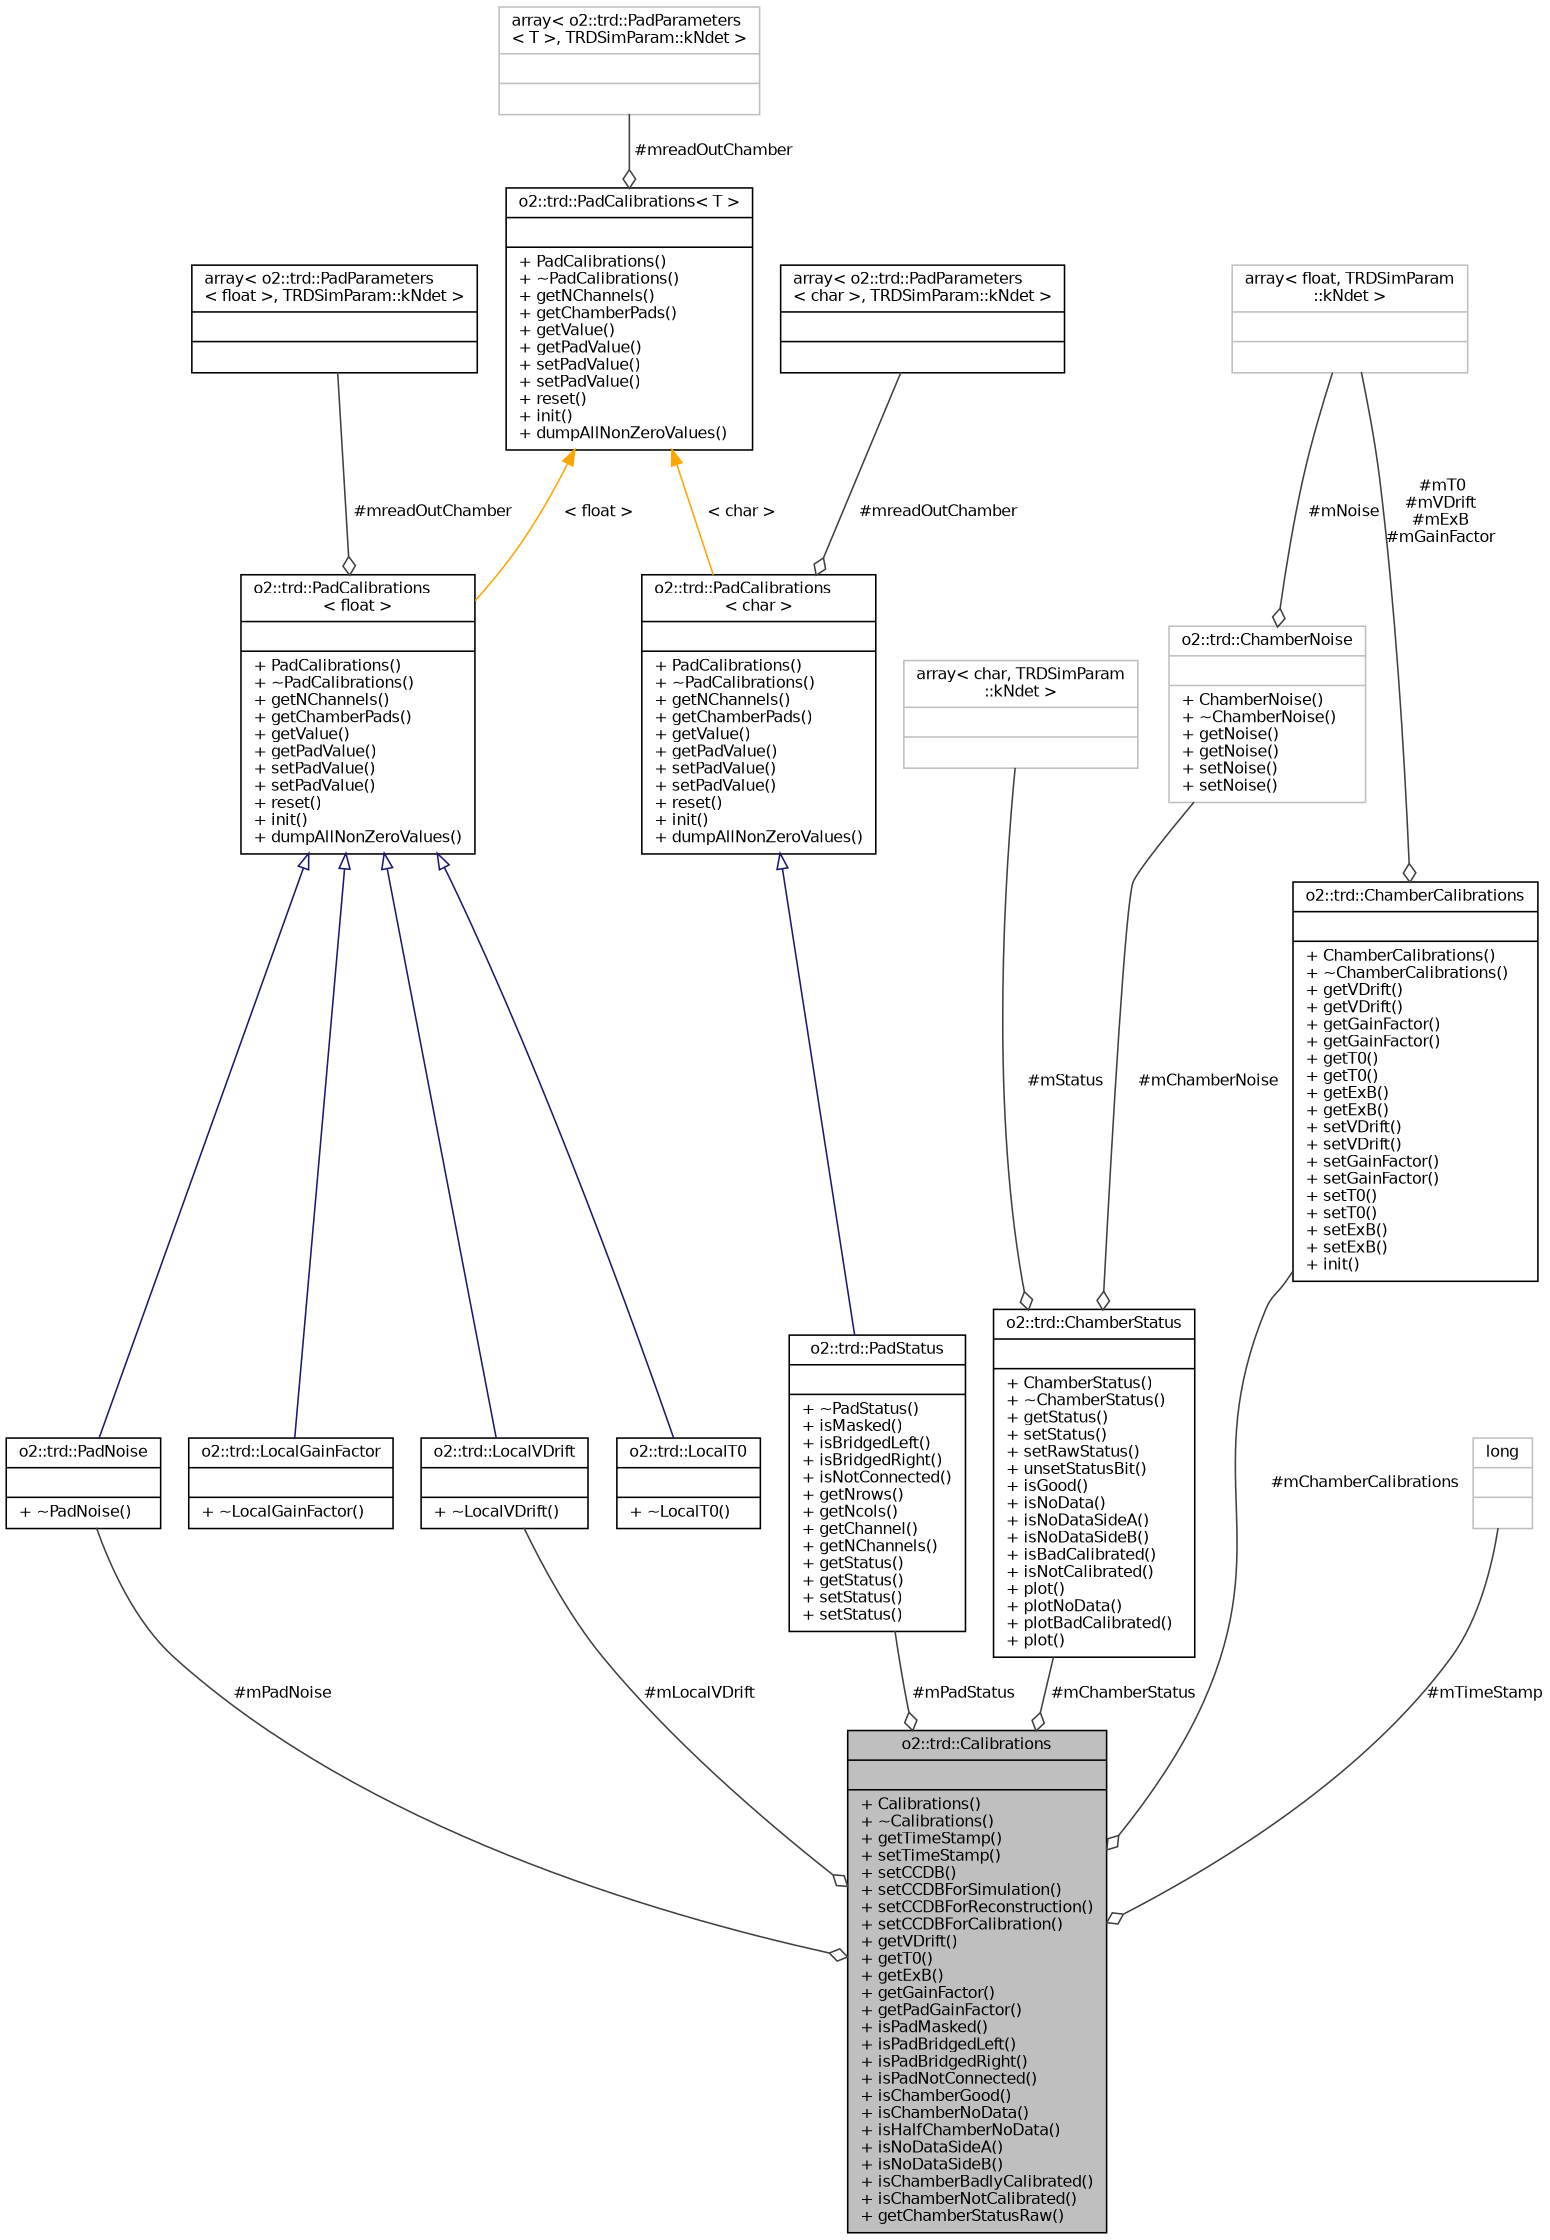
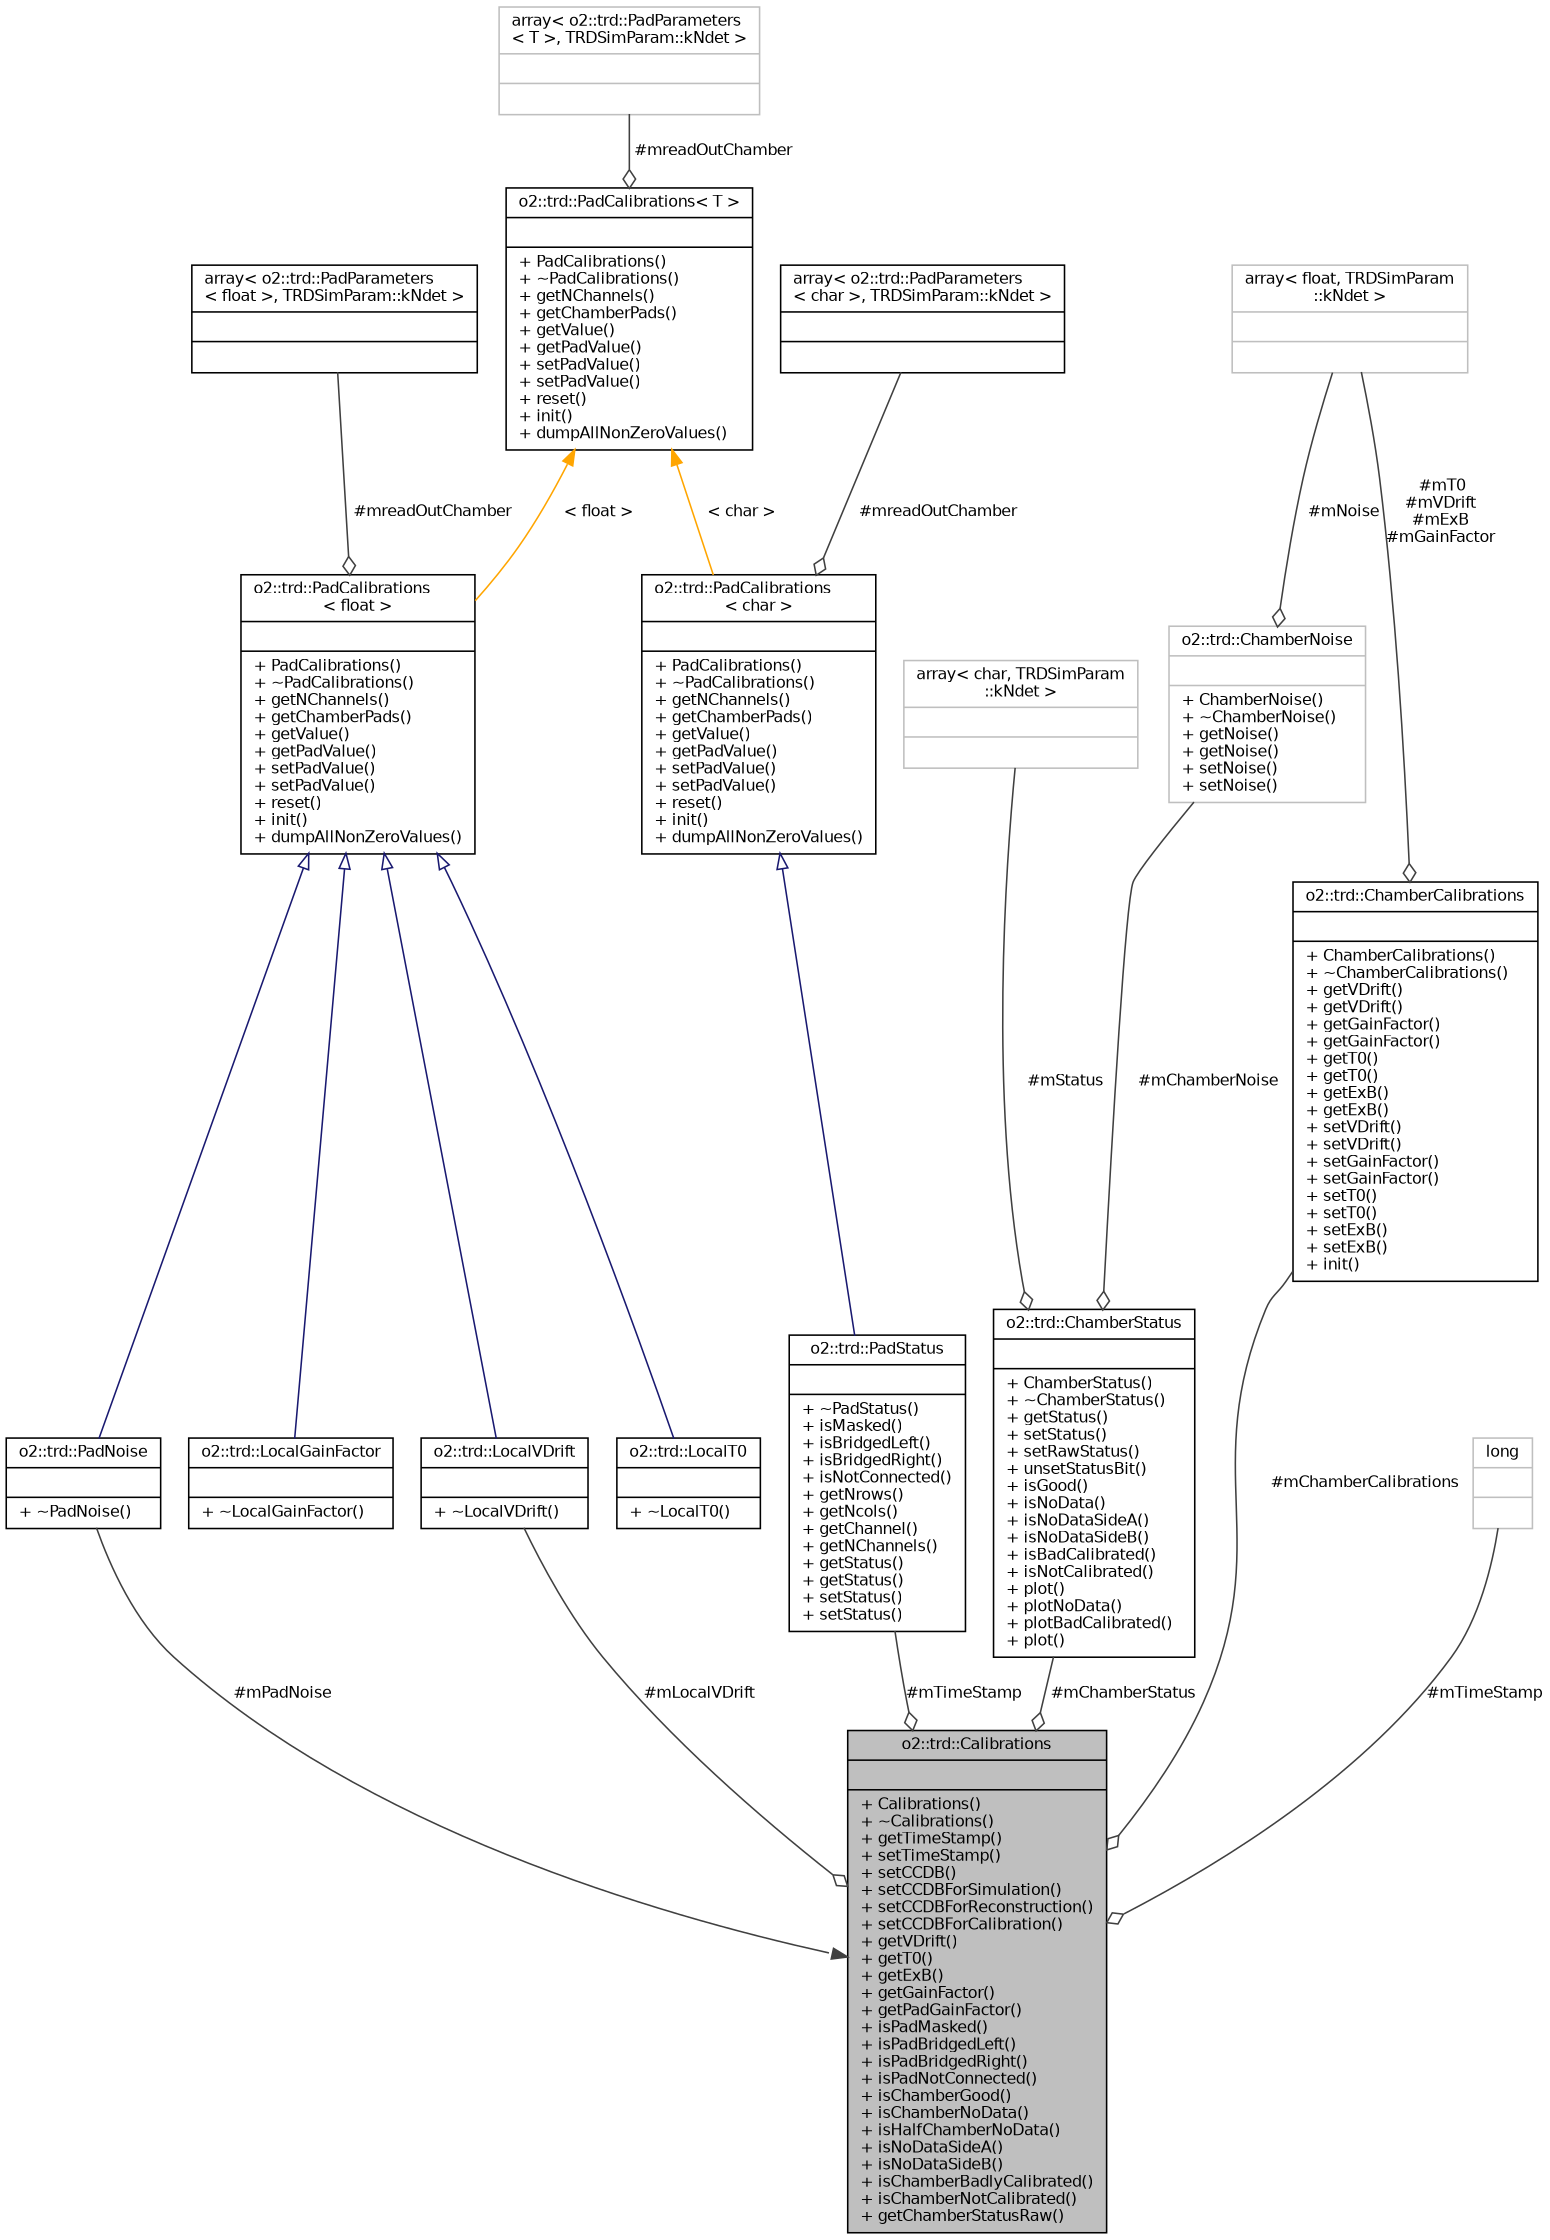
(962, 1694) -> (962, 1694)
(414, 1813) -> (414, 1813)
